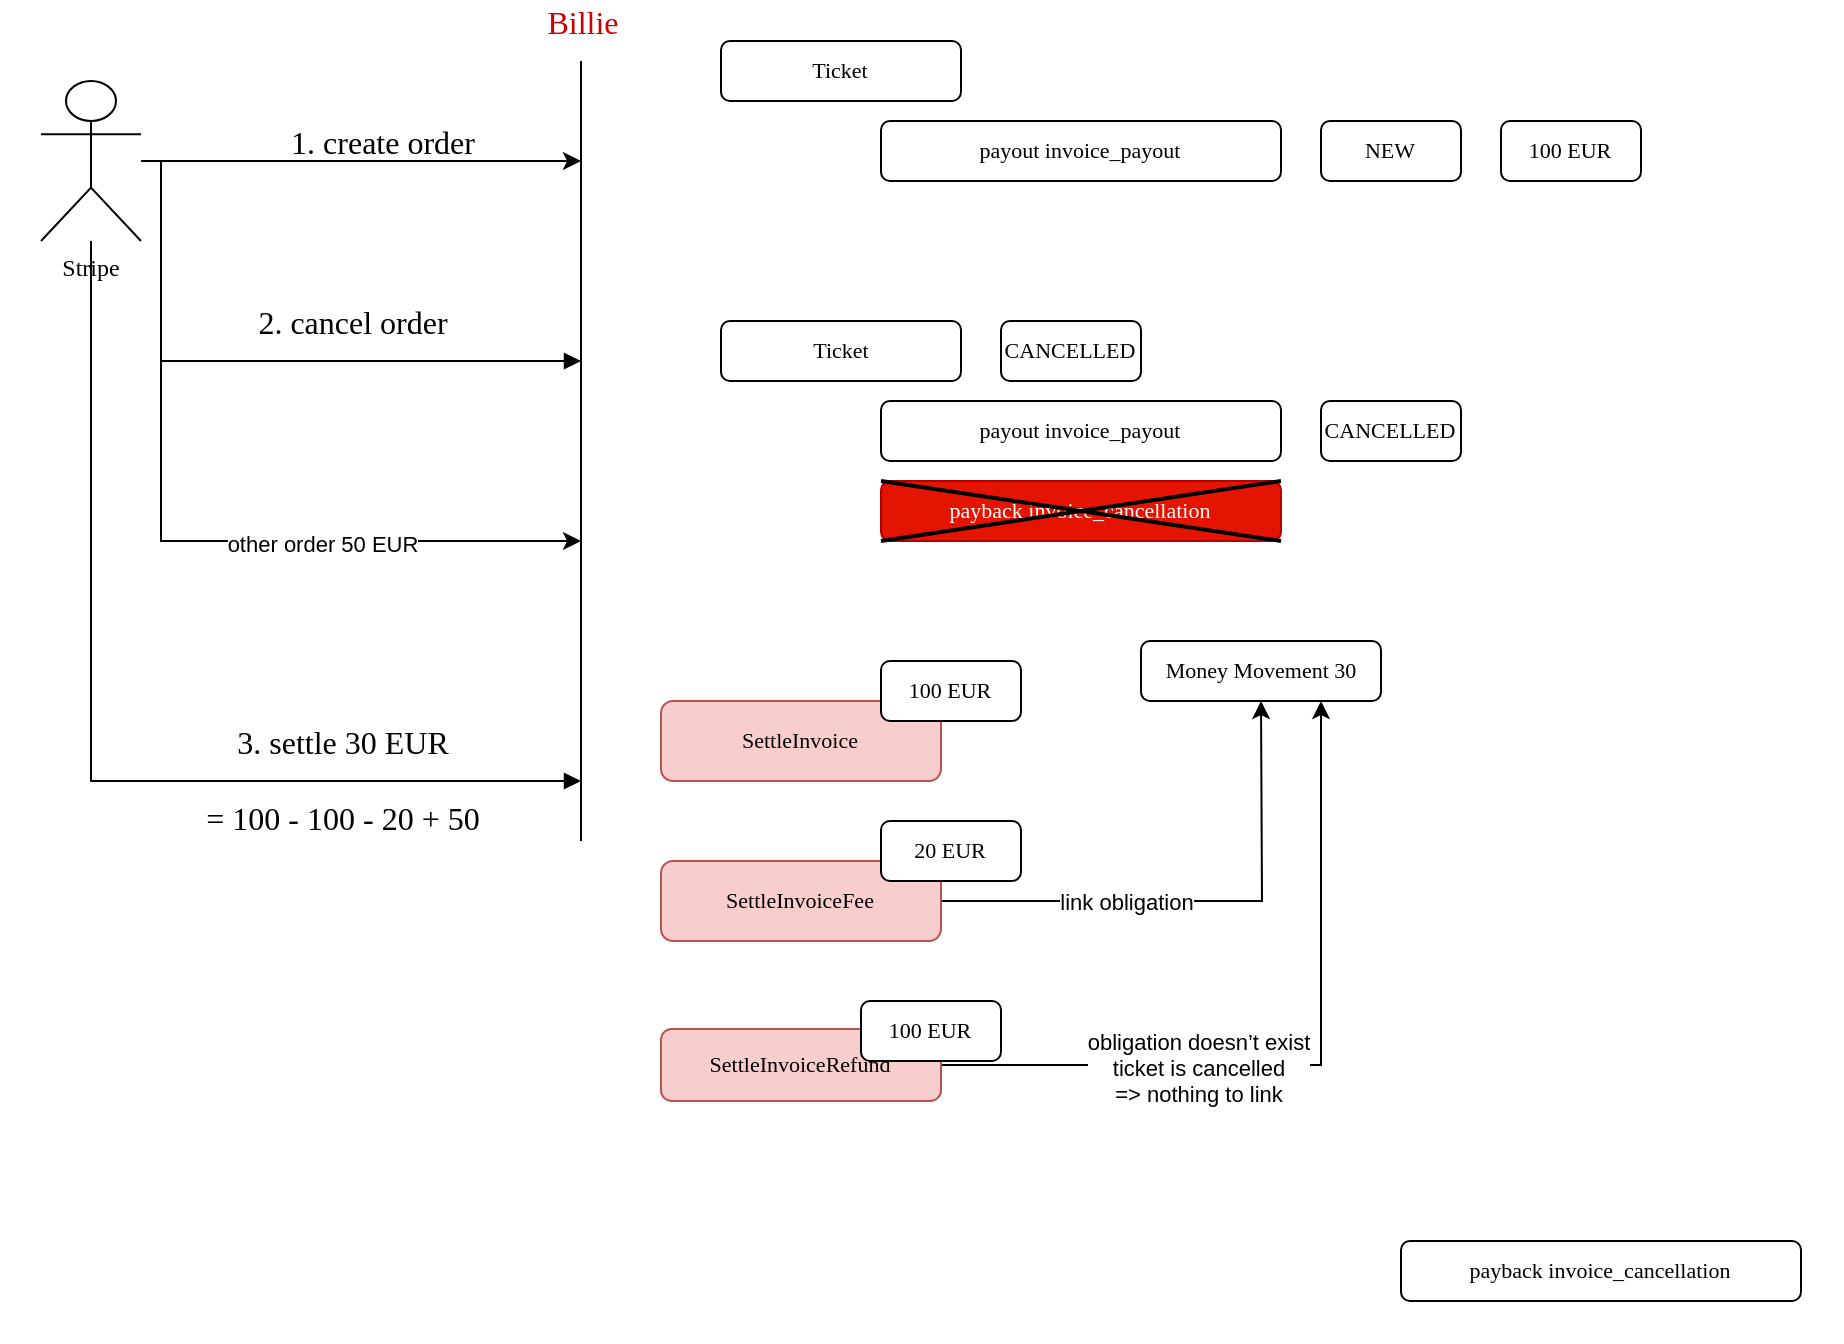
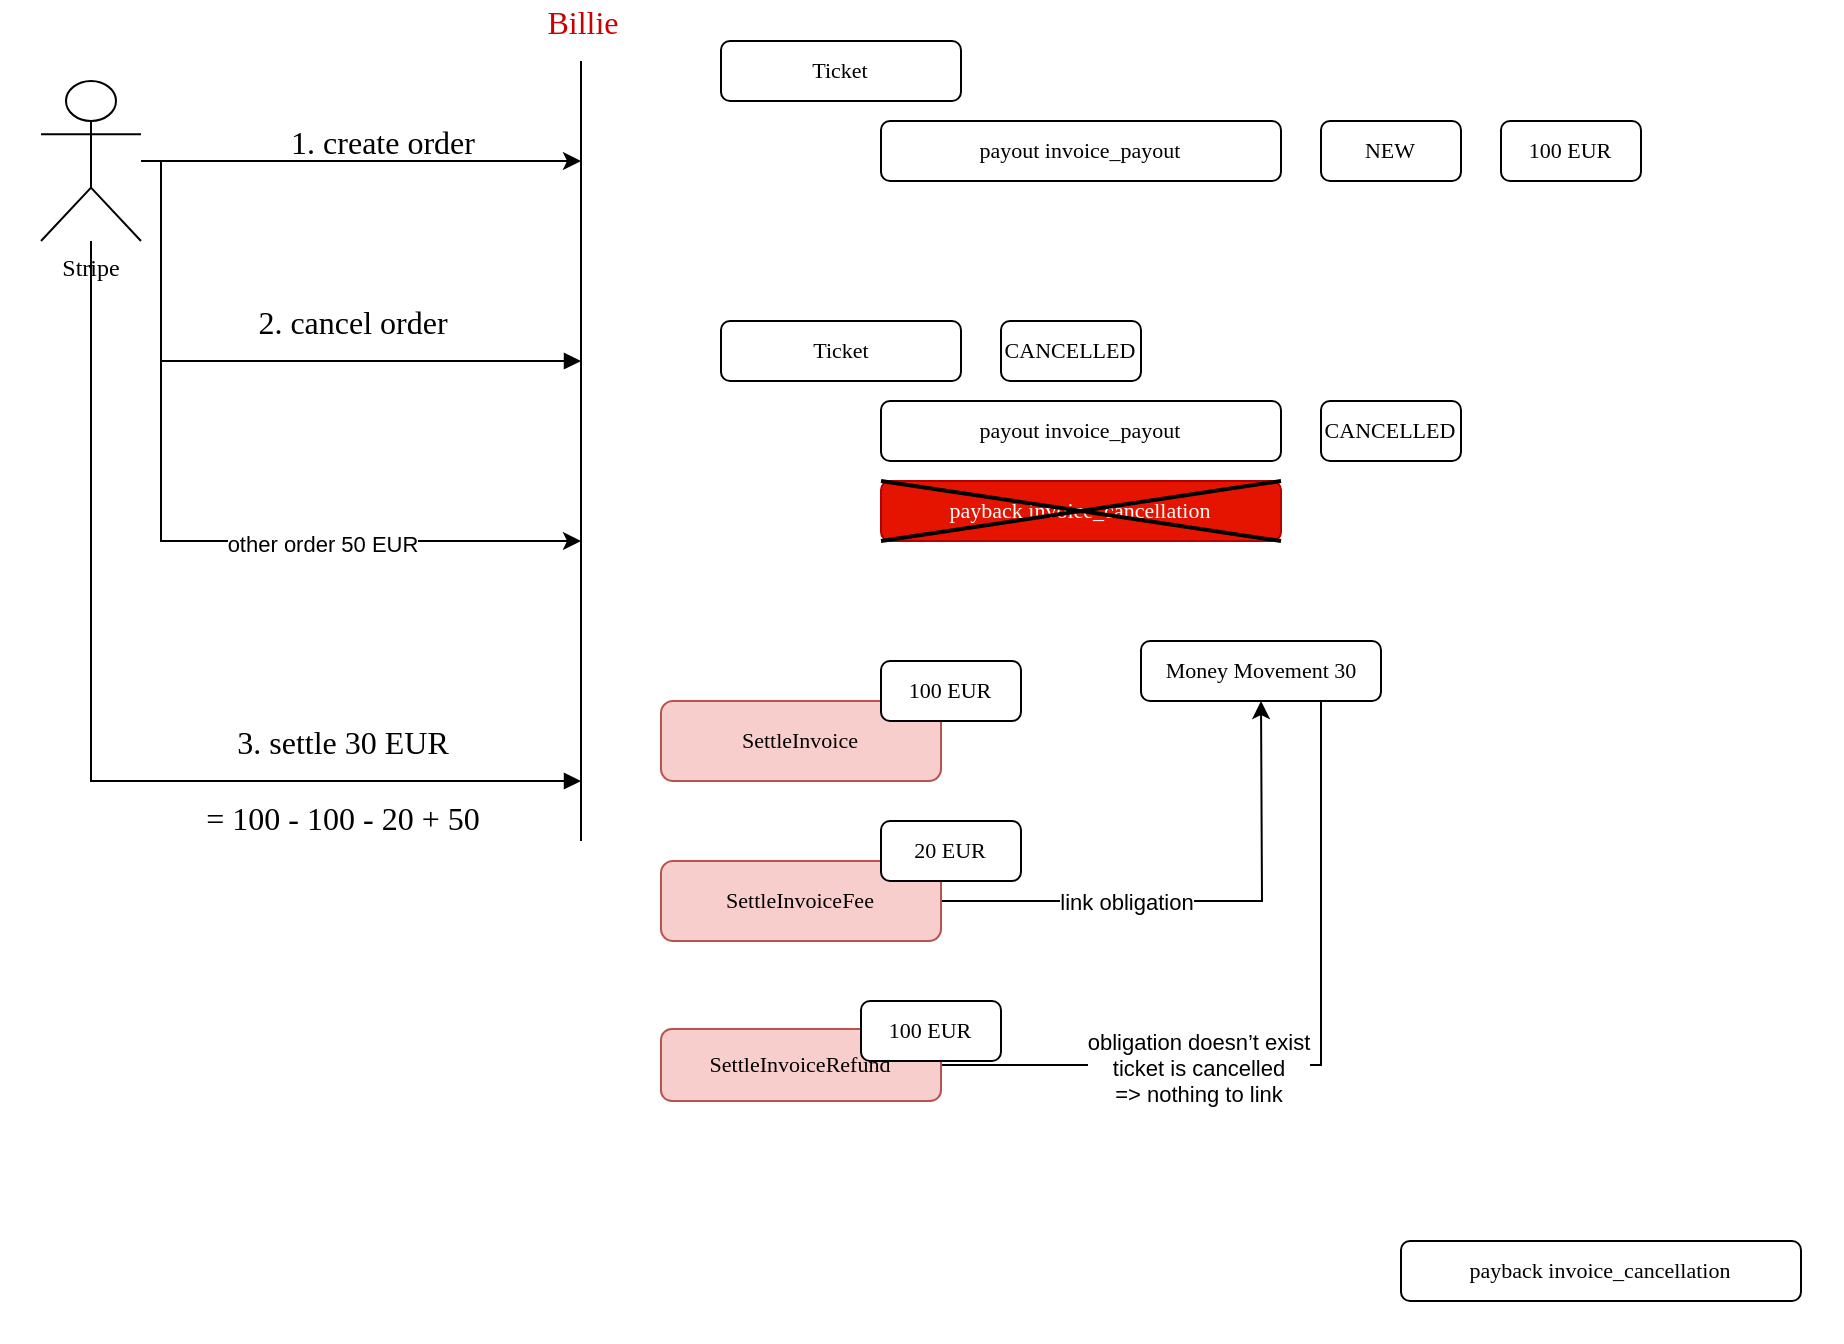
(1321, 716) -> (1321, 710)
